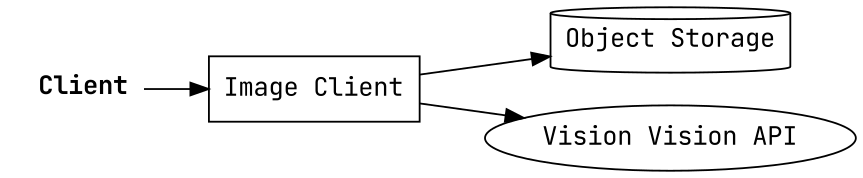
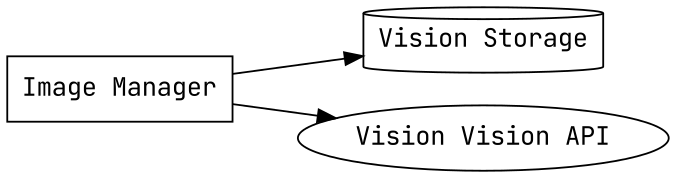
(670, 40) -> (483, 40)
(75, 89) -> none
(314, 89) -> (120, 89)
